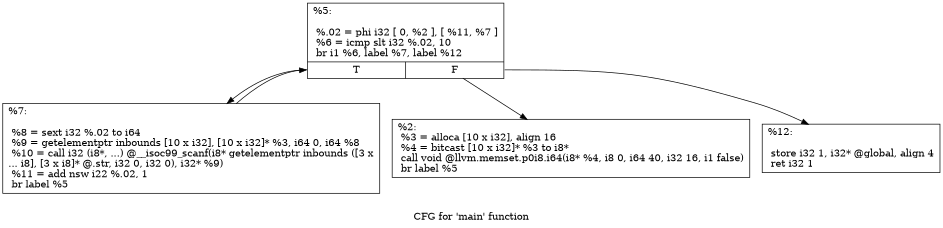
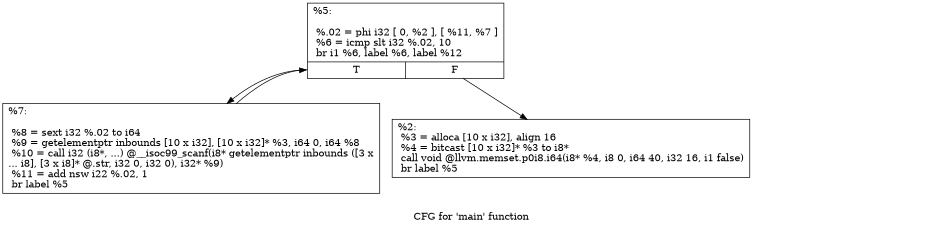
(388, 53) -> (388, 53)
(851, 148) -> none
